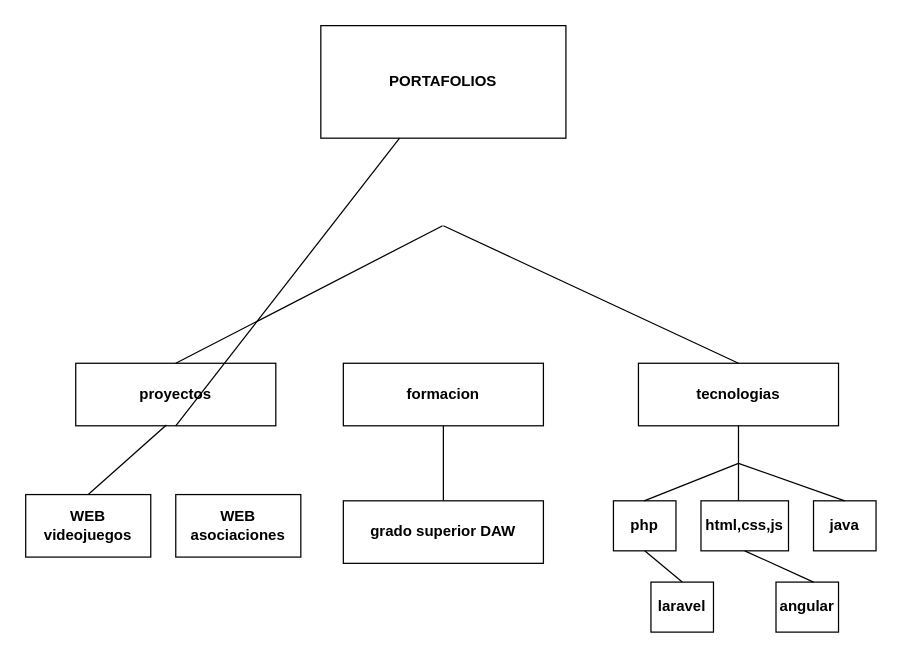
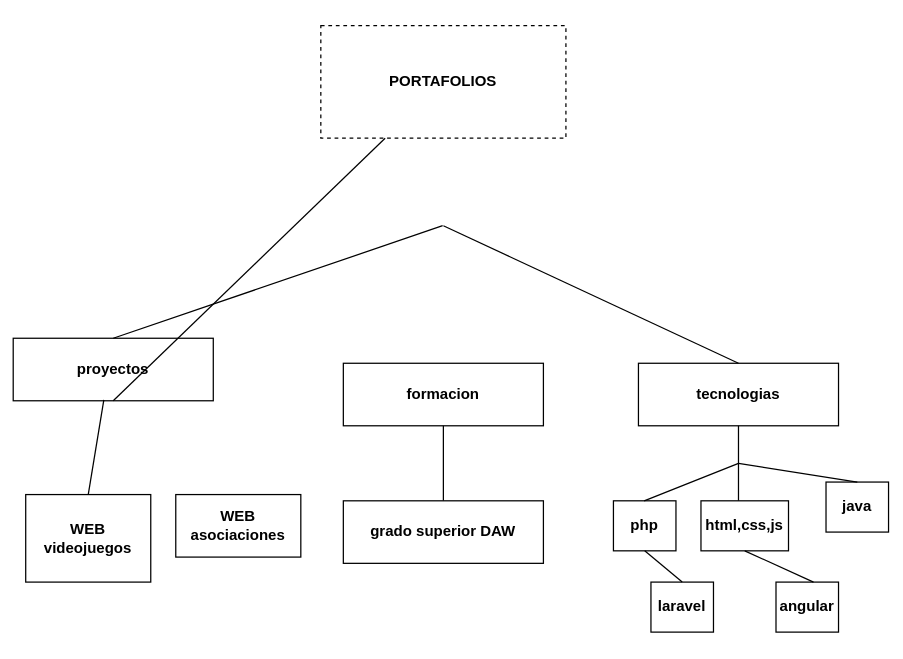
(443, 82) -> (443, 82)
(176, 394) -> (113, 369)
(88, 526) -> (88, 538)
(844, 526) -> (857, 507)
